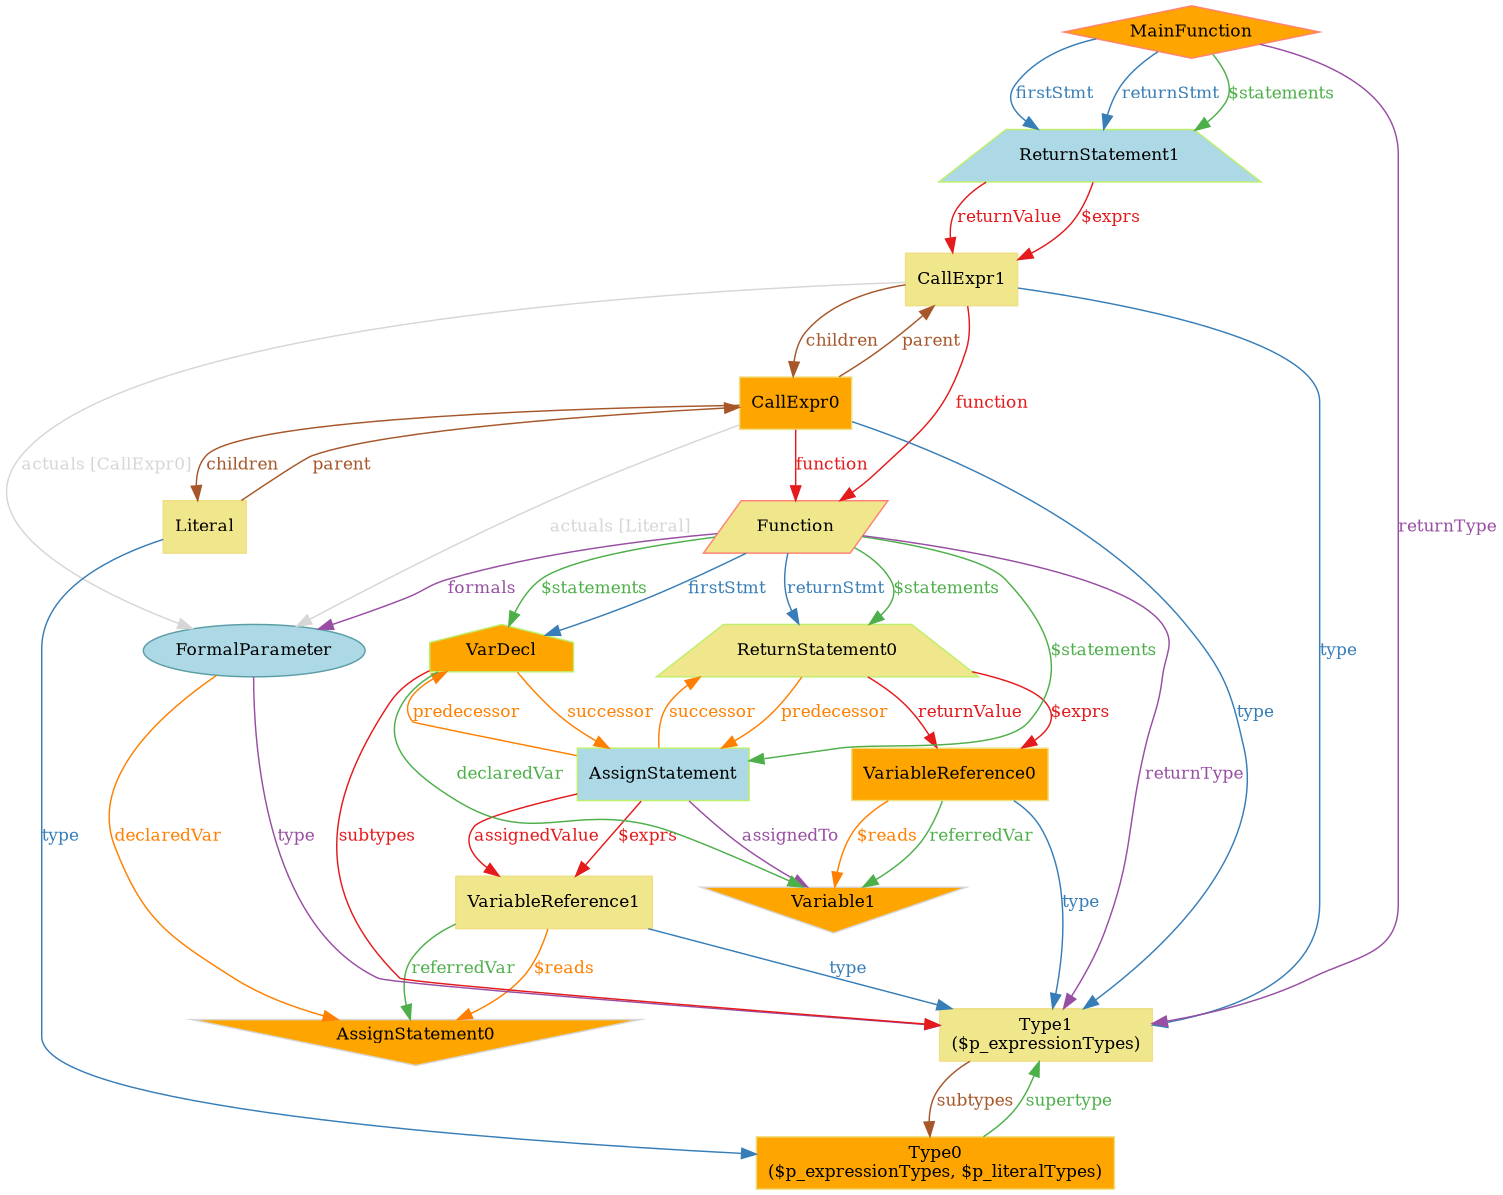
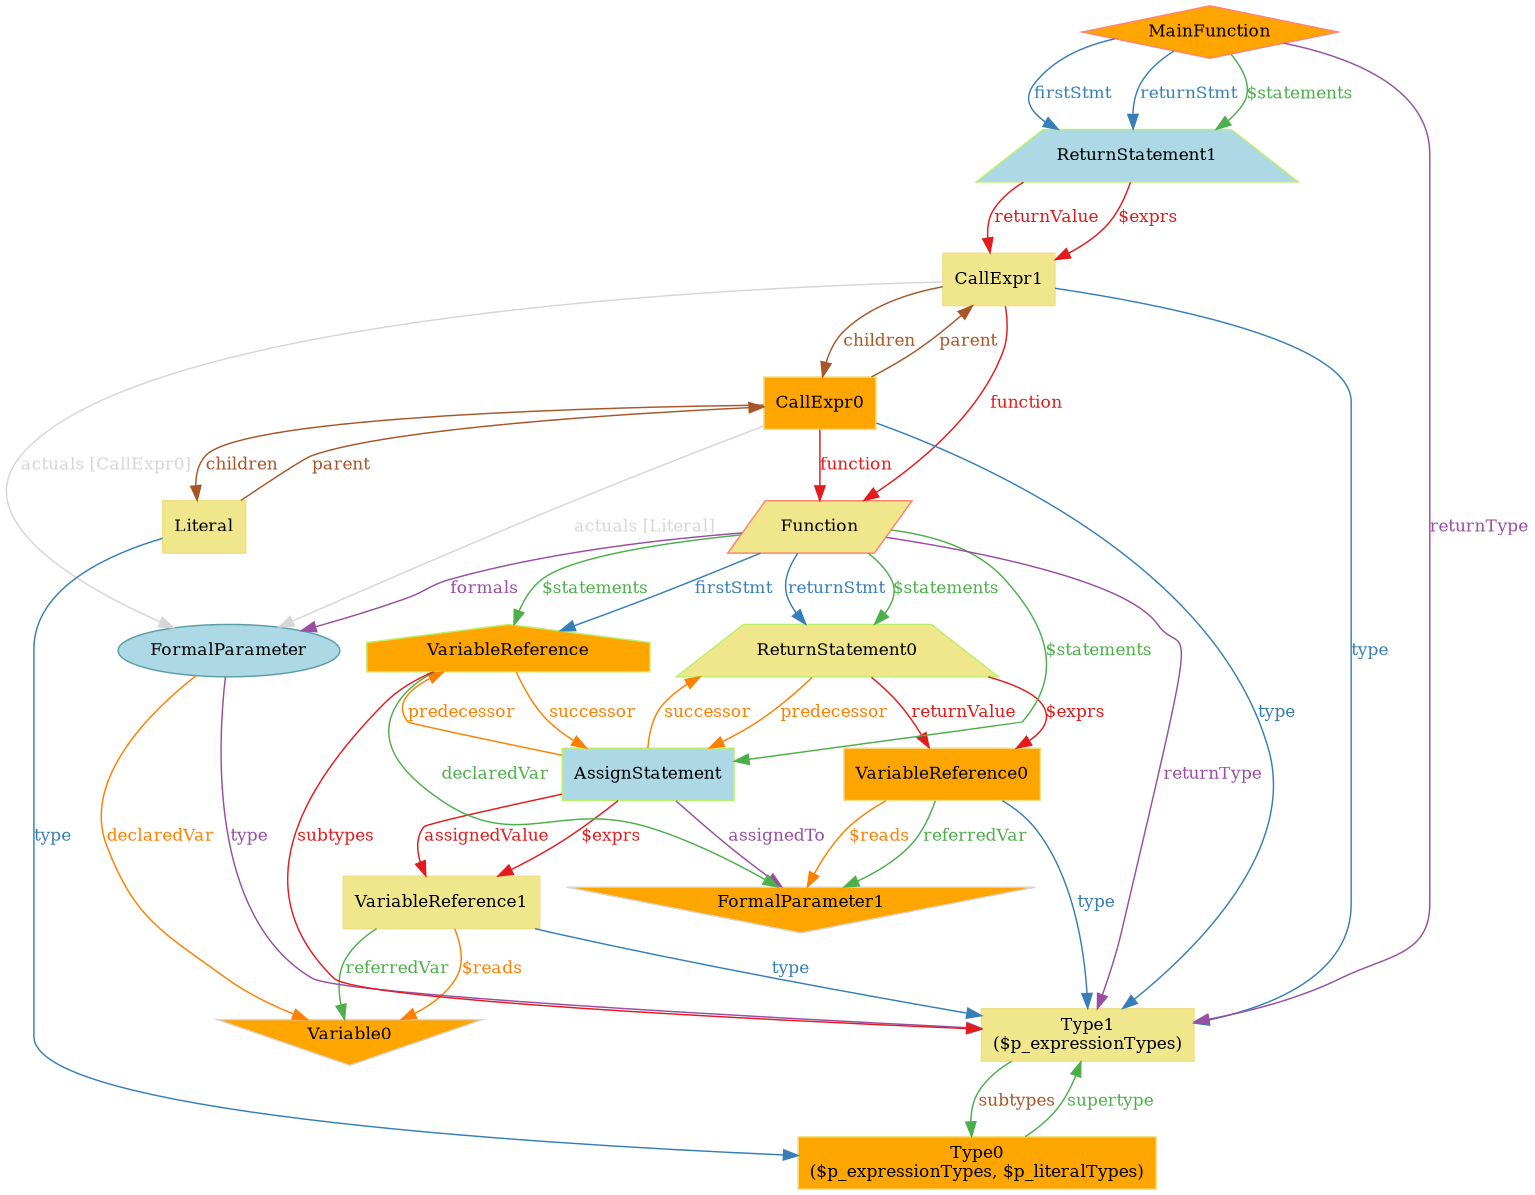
(502, 651) -> (508, 651)
(834, 902) -> (801, 902)
(416, 1035) -> (350, 1035)
(941, 1086) -> (983, 1086)
